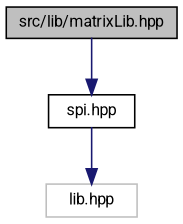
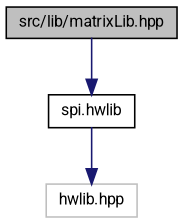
(92, 111) -> (92, 111)
(92, 201) -> (92, 201)
